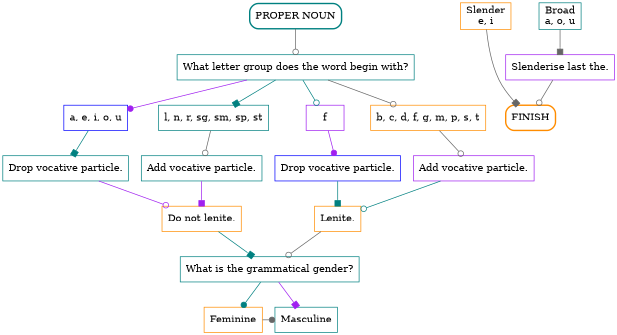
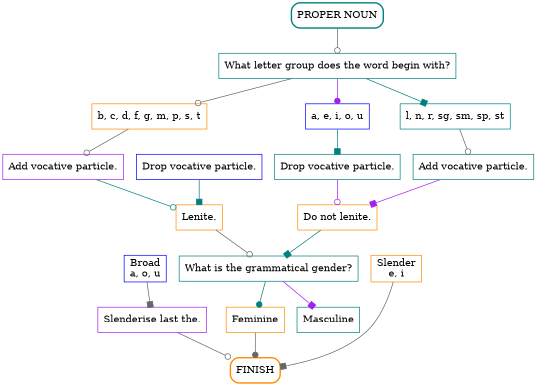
(560, 16) -> (145, 269)
(325, 118) -> none
(266, 320) -> (255, 342)
